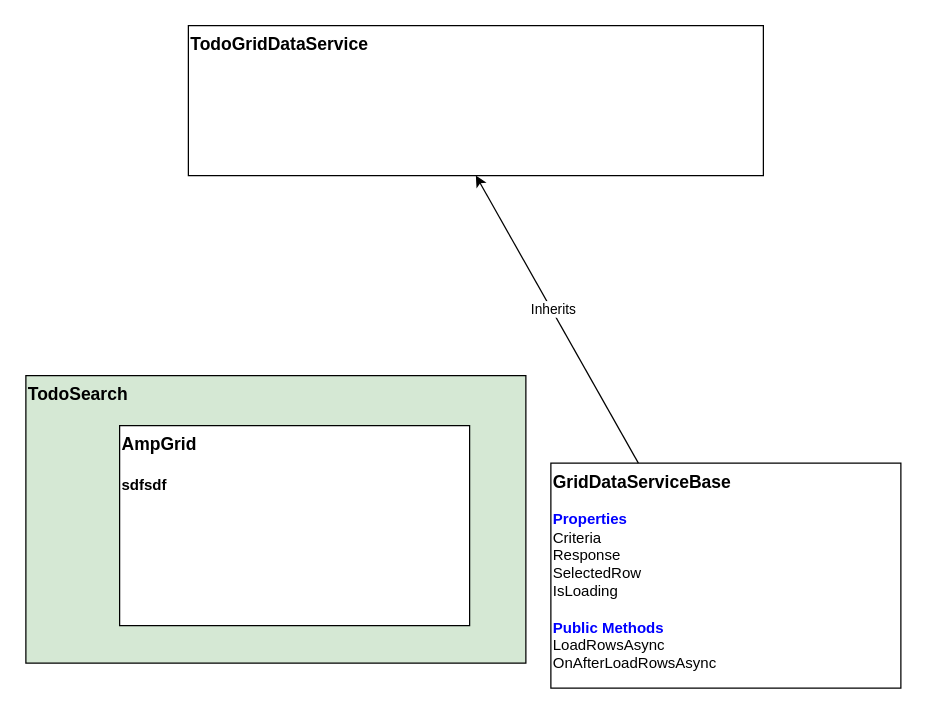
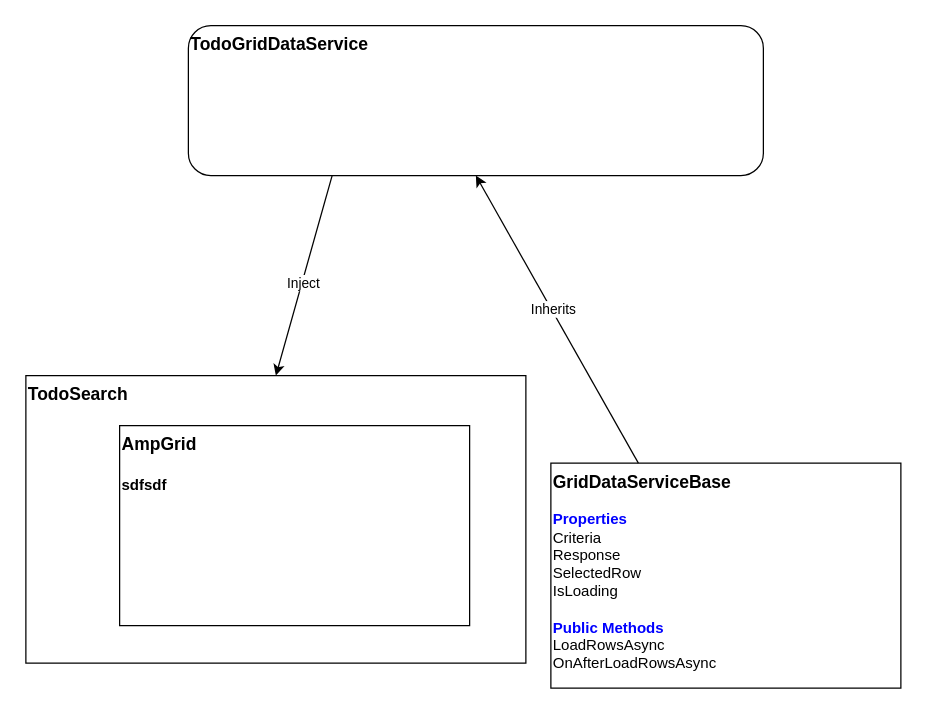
(476, 101) -> (476, 101)
none -> (305, 271)
(70, 393) -> (70, 393)
